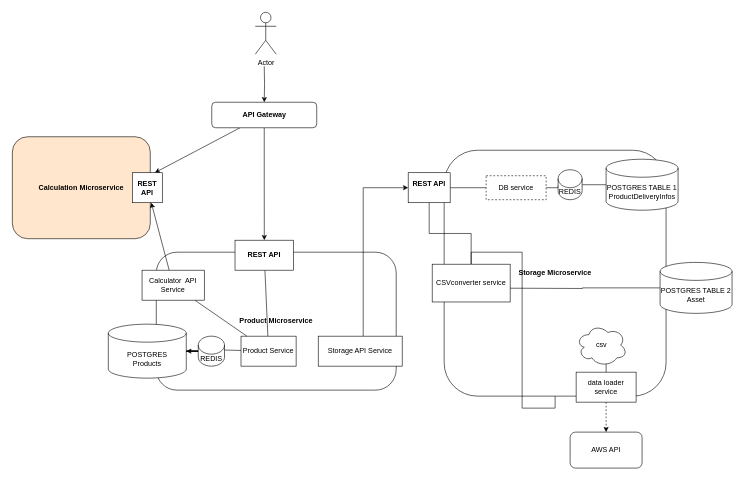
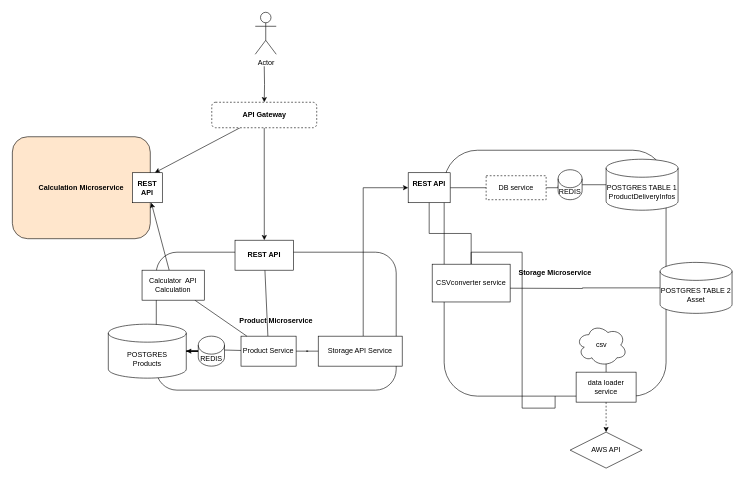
(264, 115) -> (264, 115)
(173, 285) -> (173, 285)
none -> (308, 351)
(606, 450) -> (606, 450)
